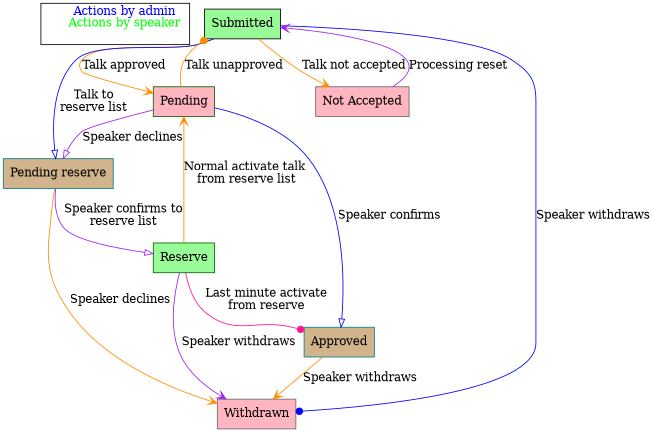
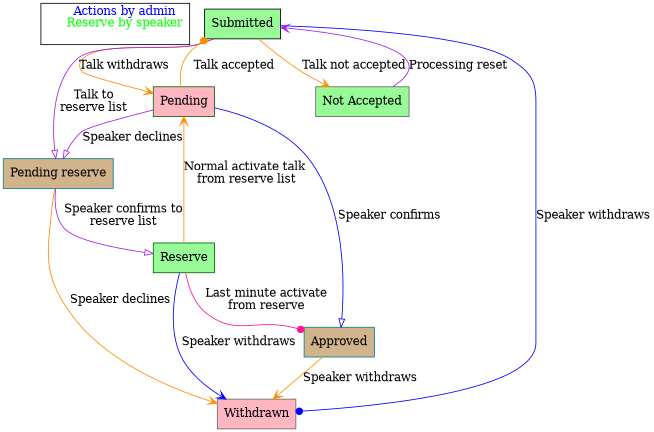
(125, 23) -> (125, 23)
(75, 61) -> (75, 61)
(124, 66) -> (124, 66)
(234, 66) -> (234, 66)
(362, 102) -> (362, 102)
(176, 342) -> (176, 342)
